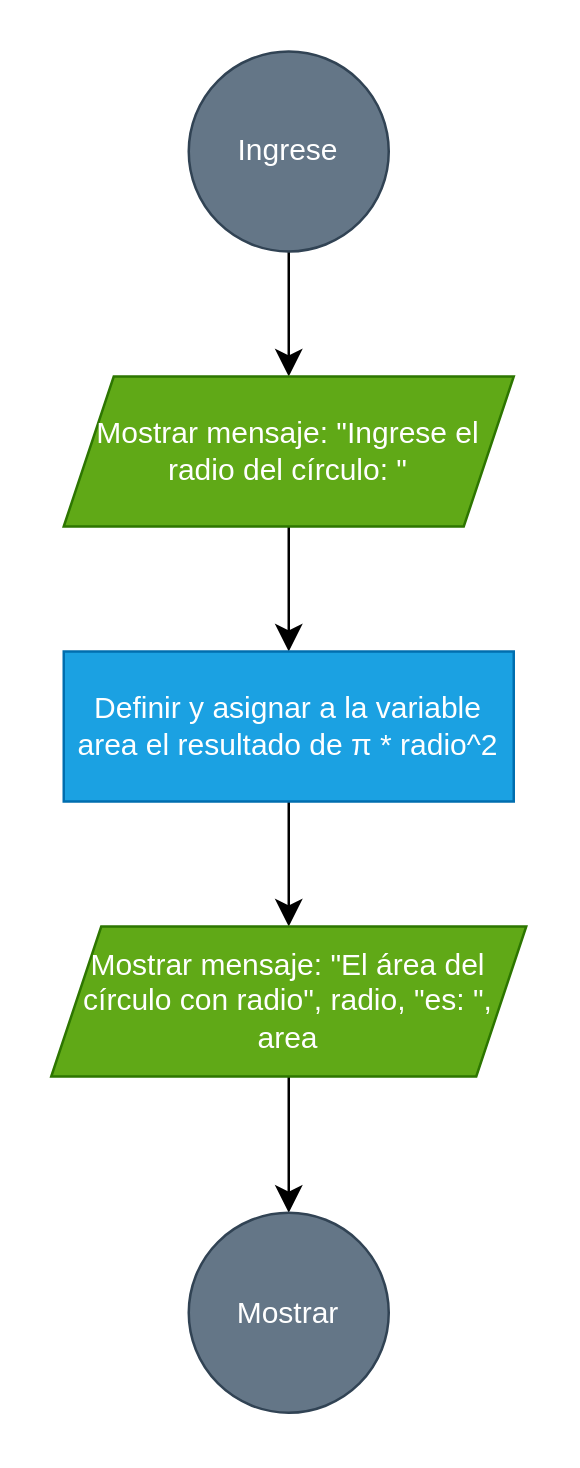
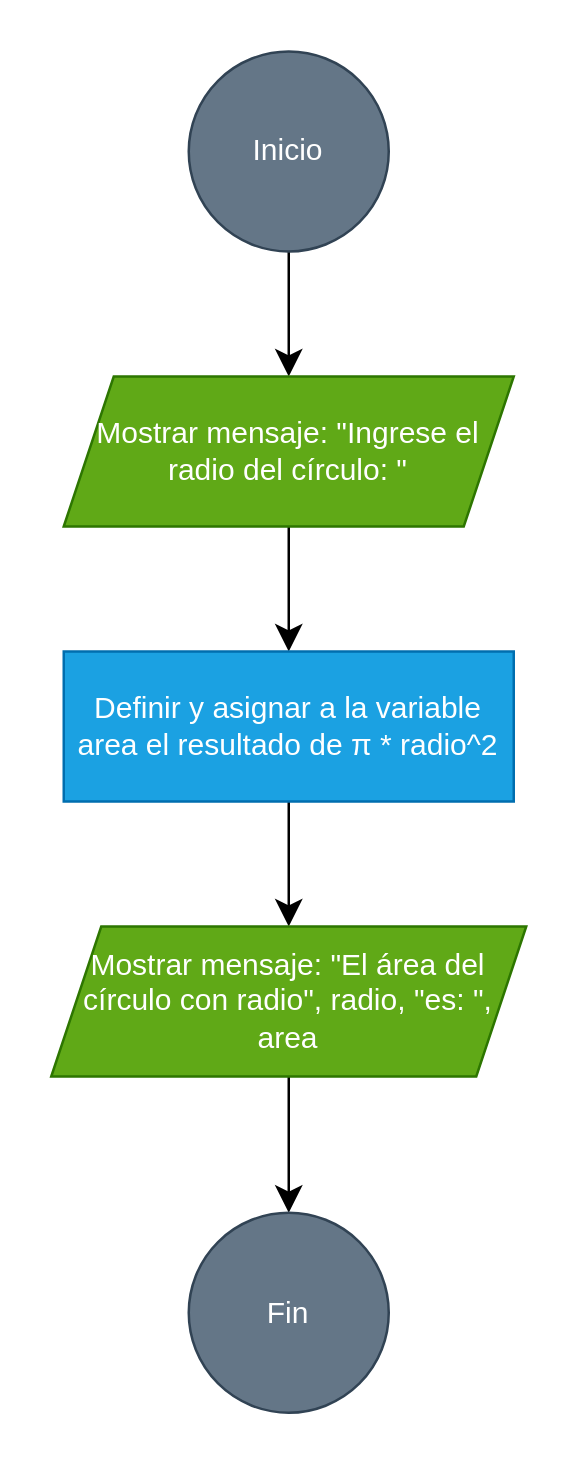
(289, 151) -> (289, 151)
(289, 1314) -> (289, 1314)
